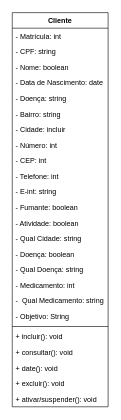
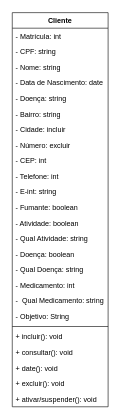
(42, 67) -> (40, 67)
(38, 145) -> (45, 145)
(51, 239) -> (56, 239)
